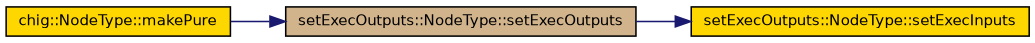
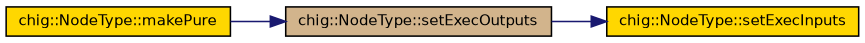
(461, 22) -> (419, 22)
(860, 22) -> (733, 22)
